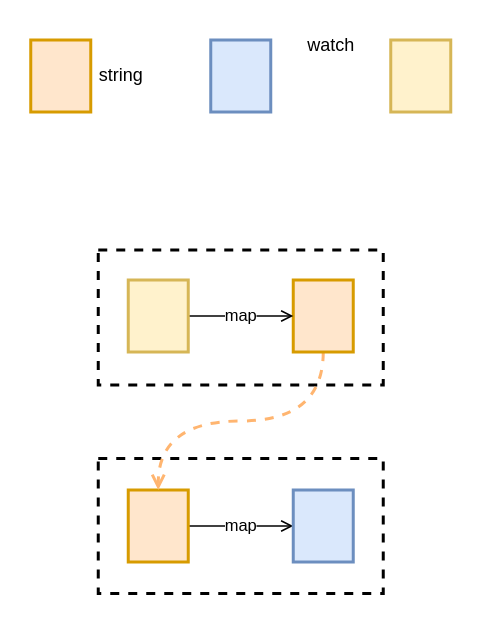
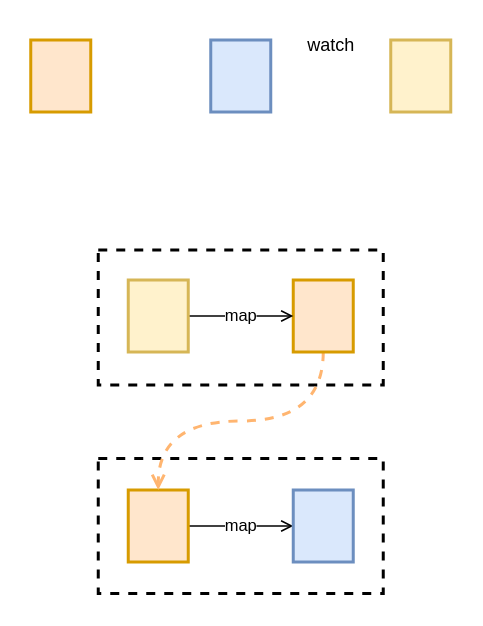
(121, 76) -> none
